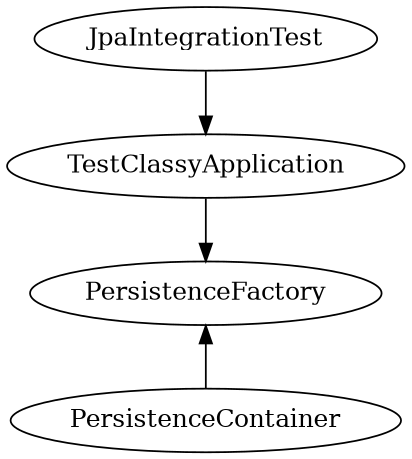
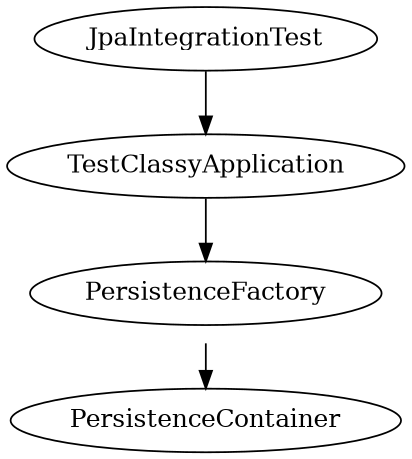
(206, 366) -> (206, 357)
